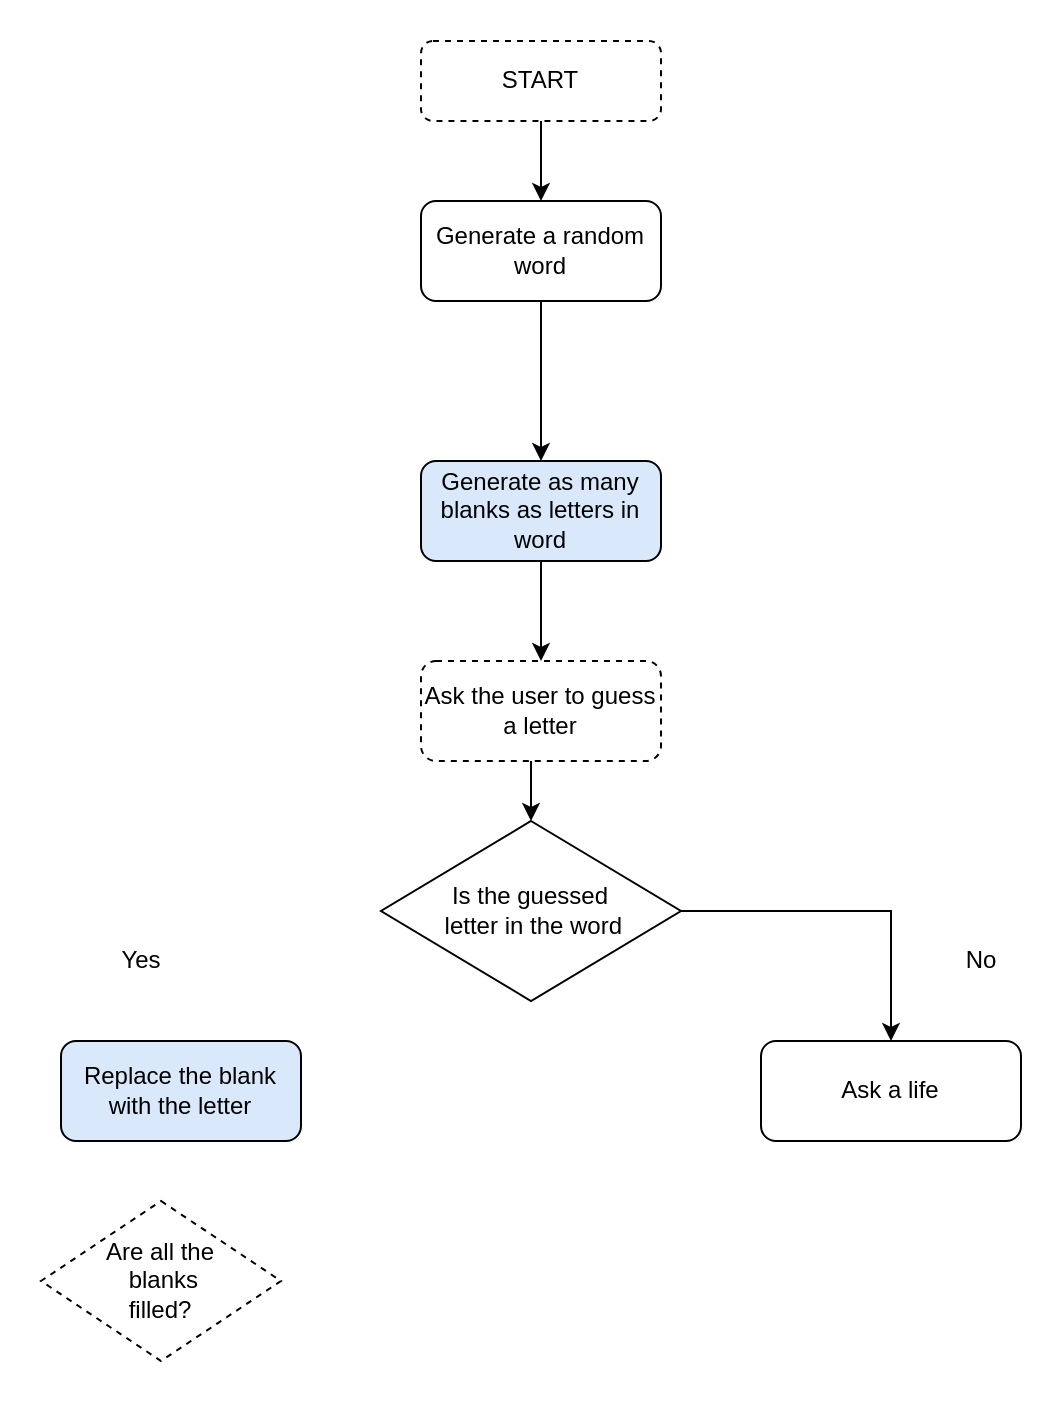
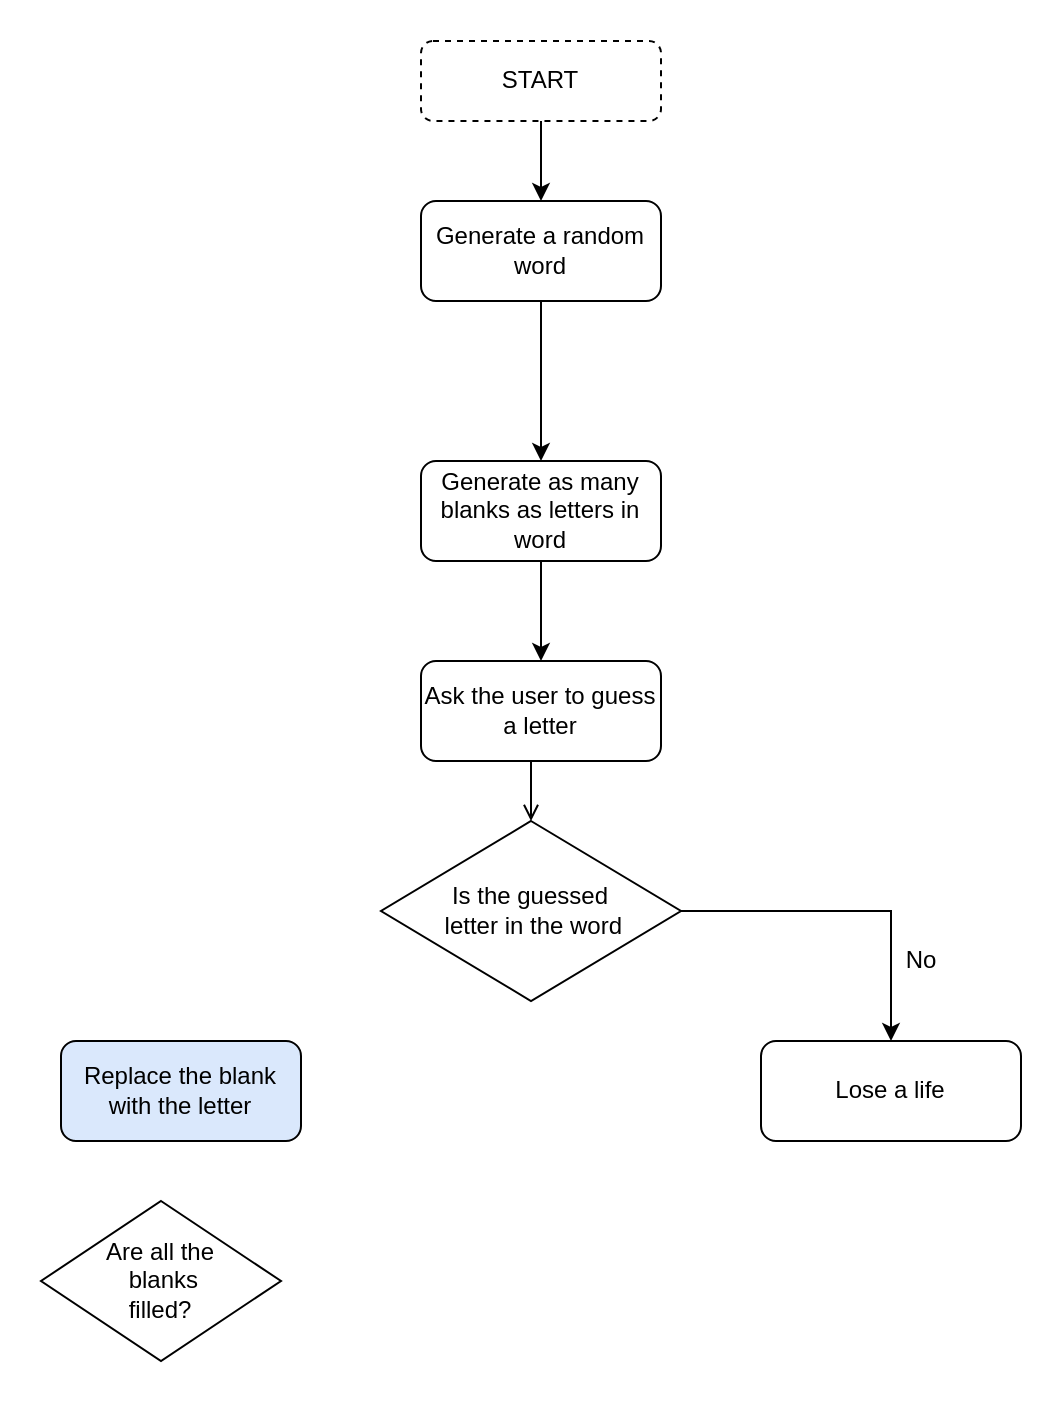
(541, 511) -> (541, 511)
(541, 711) -> (541, 711)
(531, 806) -> (531, 808)
(141, 961) -> none
(981, 961) -> (921, 961)
(891, 1091) -> (891, 1091)
(161, 1281) -> (161, 1281)
